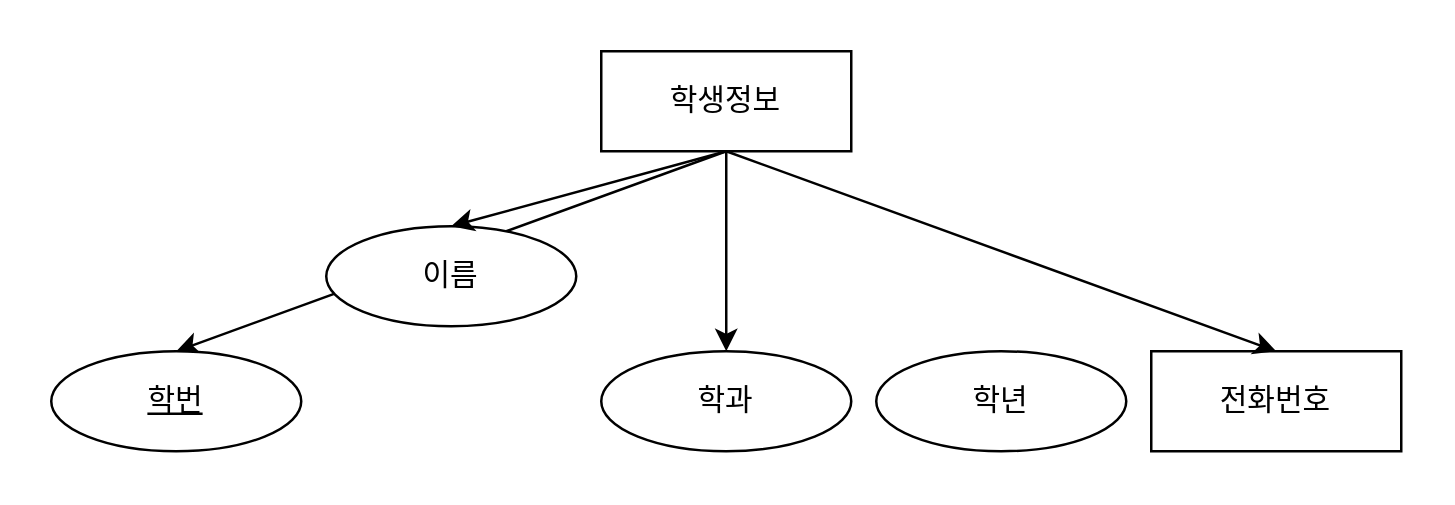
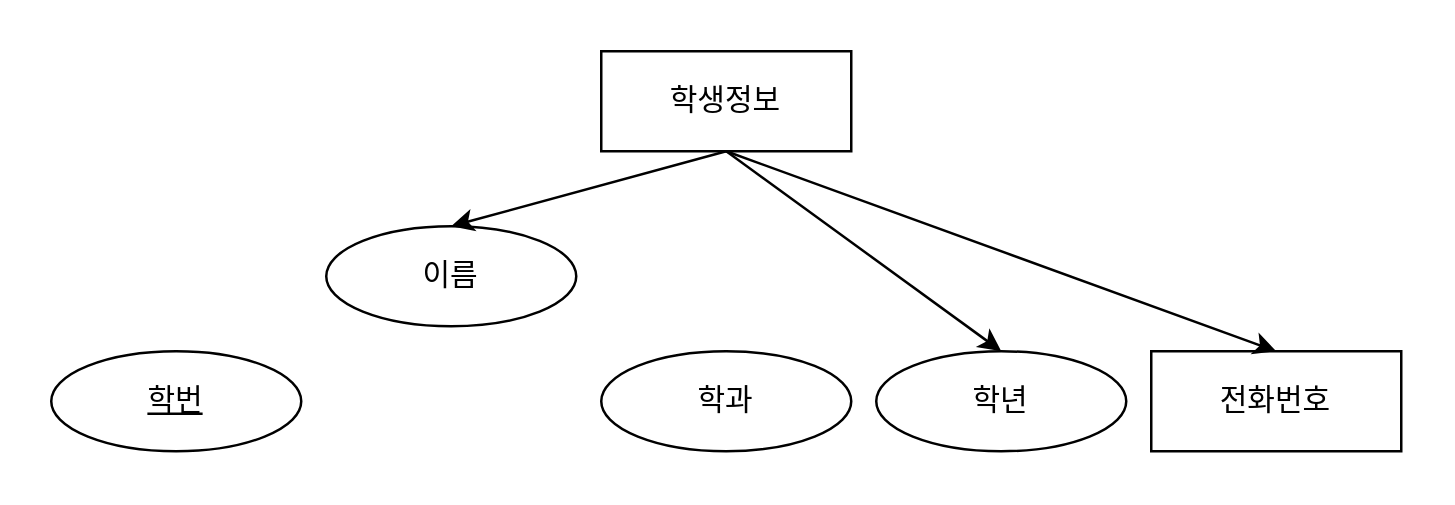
(601, 197) -> none
(726, 245) -> none
none -> (863, 251)
